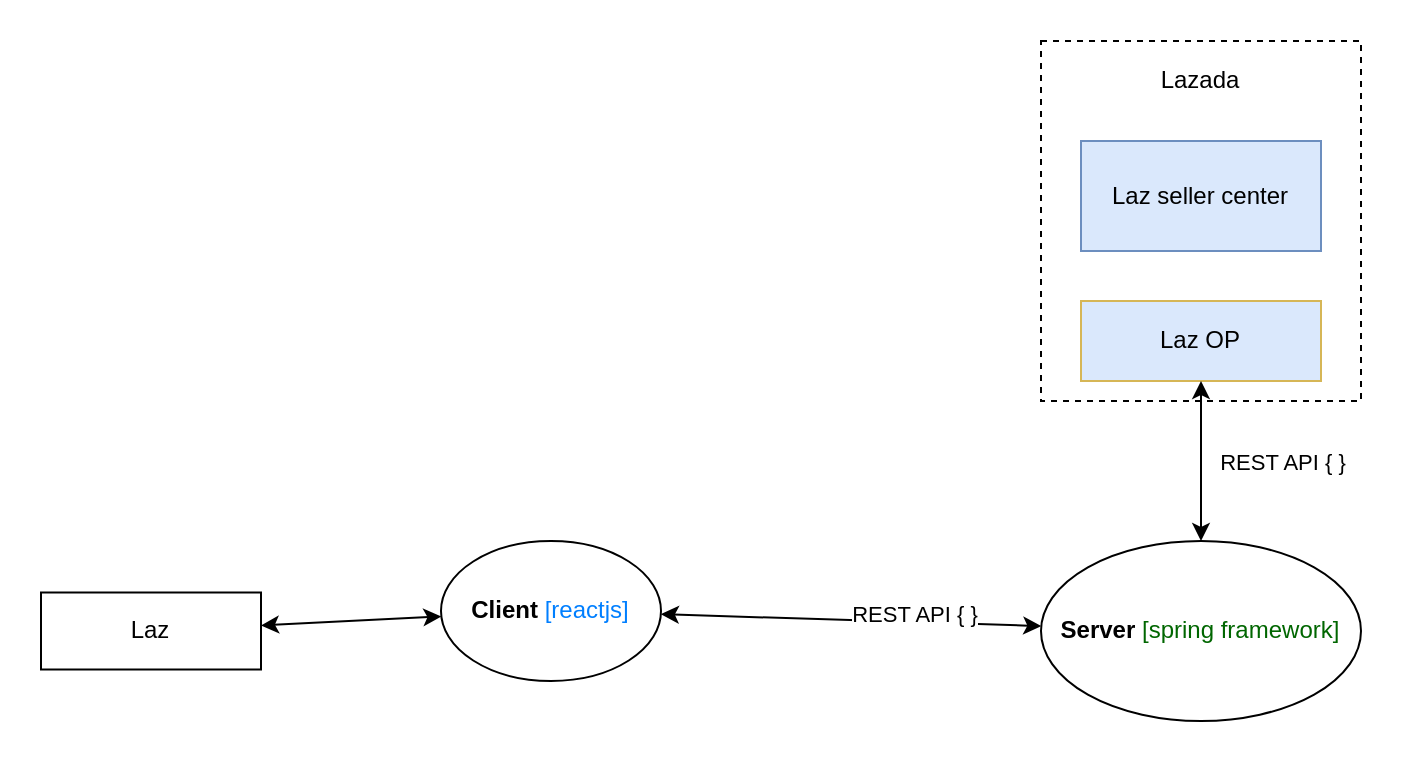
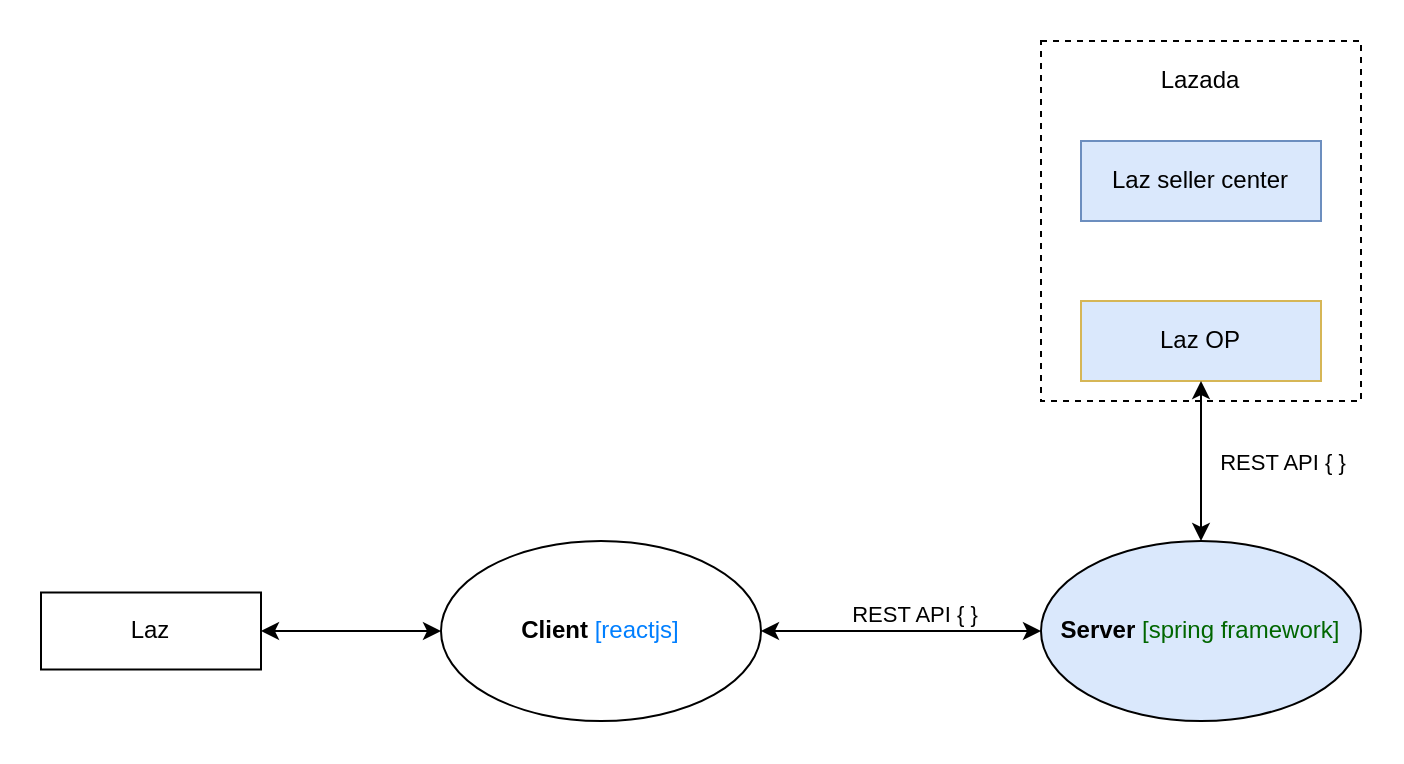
(1201, 196) -> (1201, 181)
(551, 611) -> (601, 631)
(1201, 631) -> (1201, 631)
